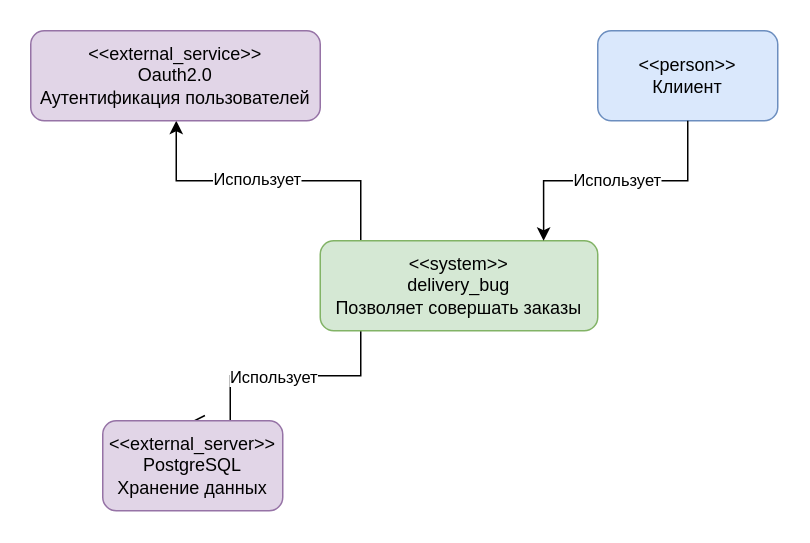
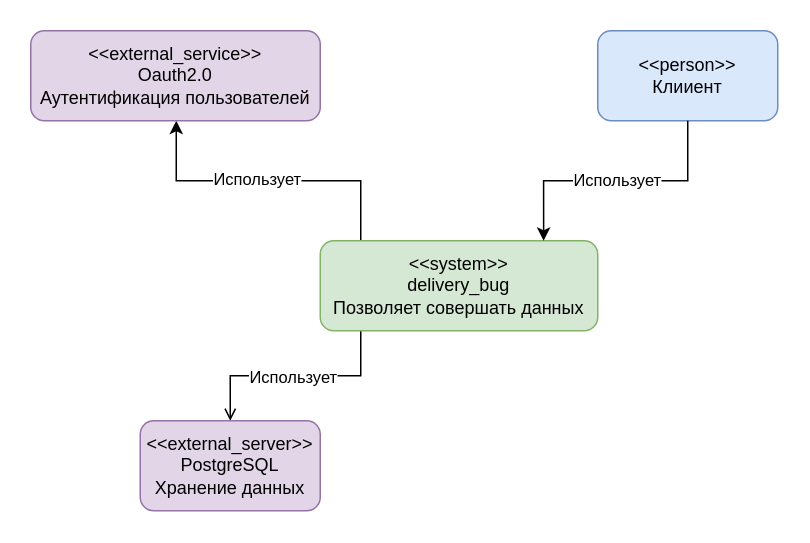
(459, 286) -> (459, 286)
(193, 466) -> (230, 466)
